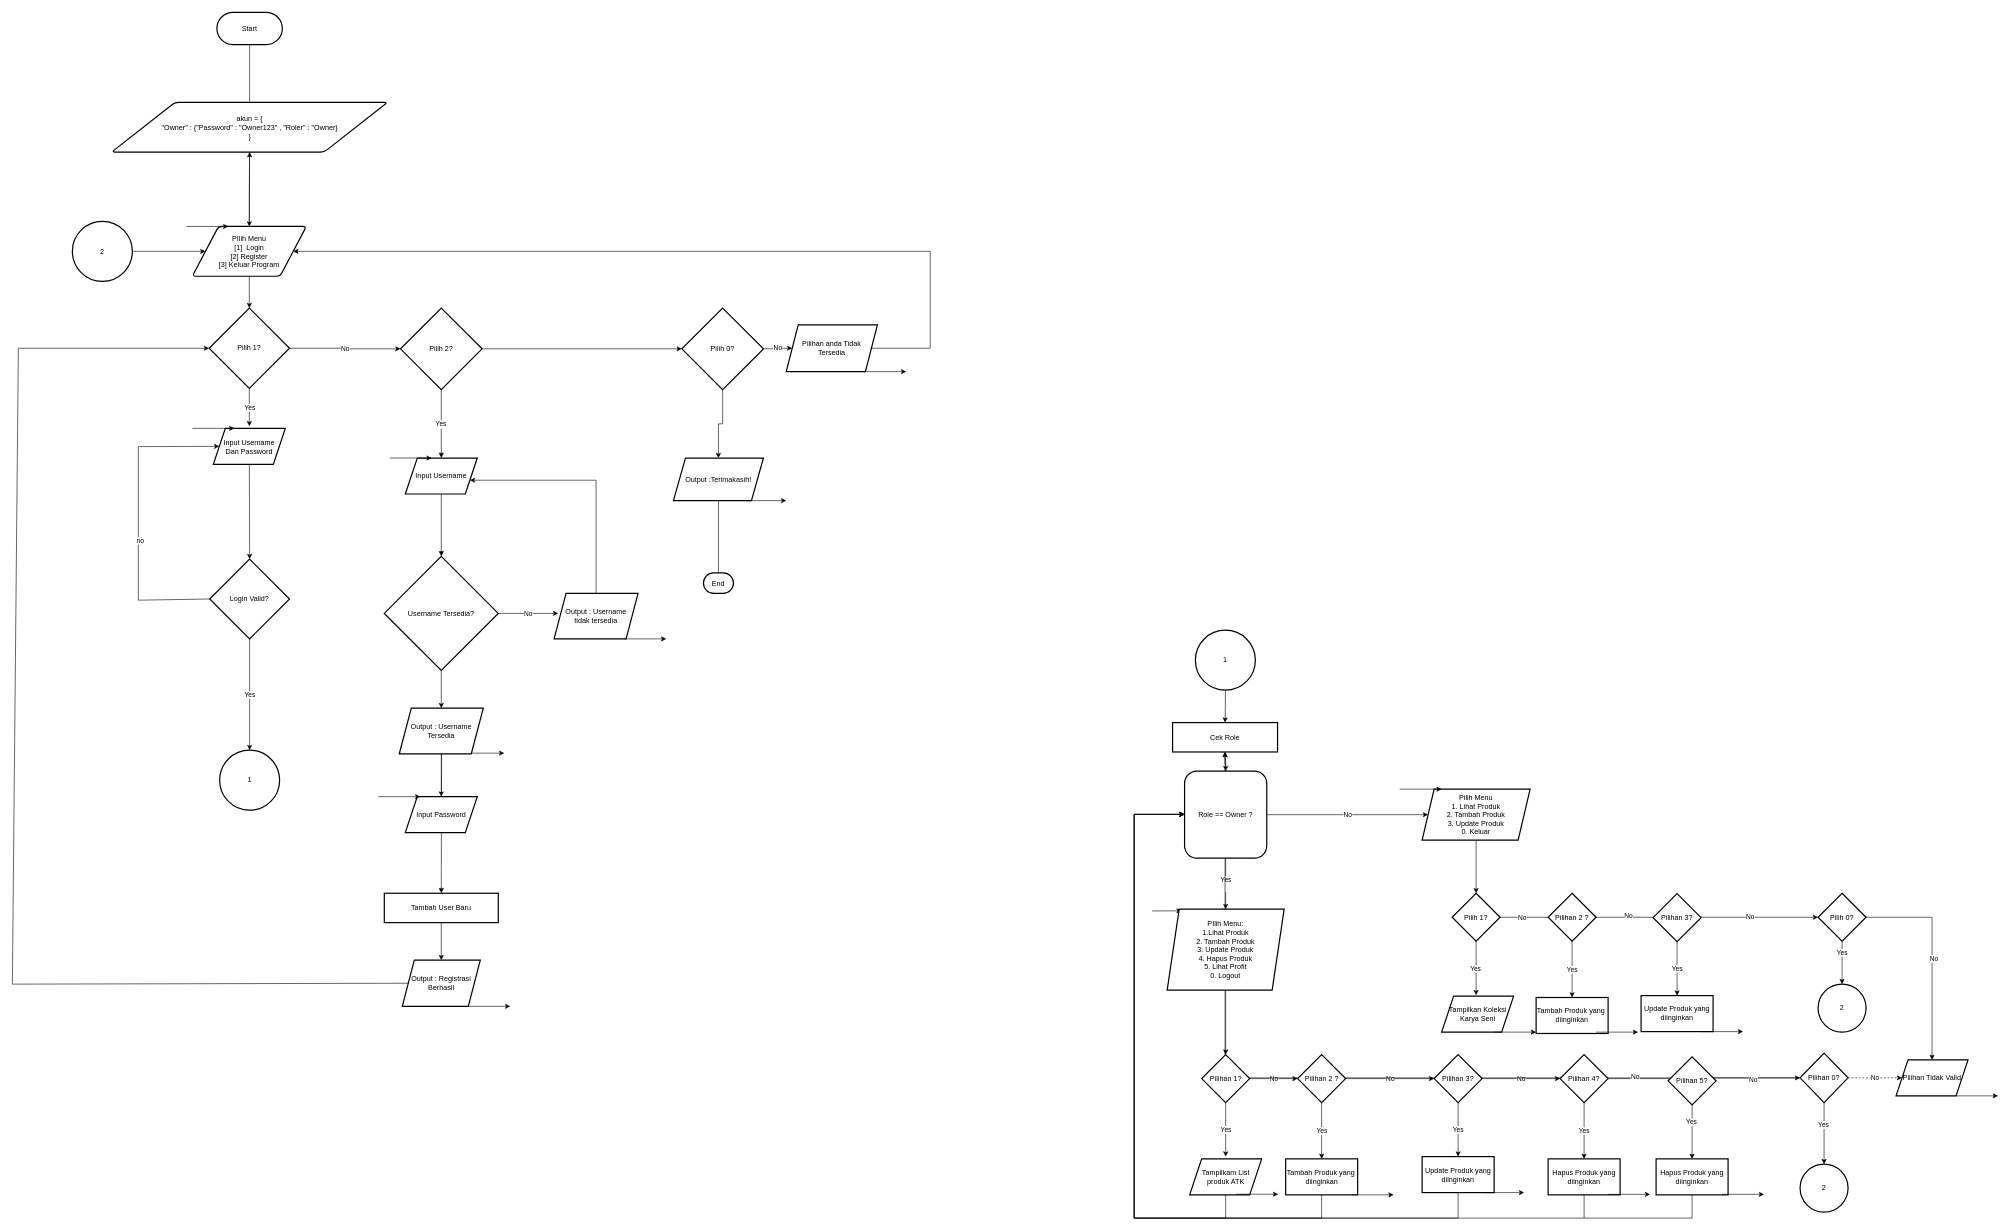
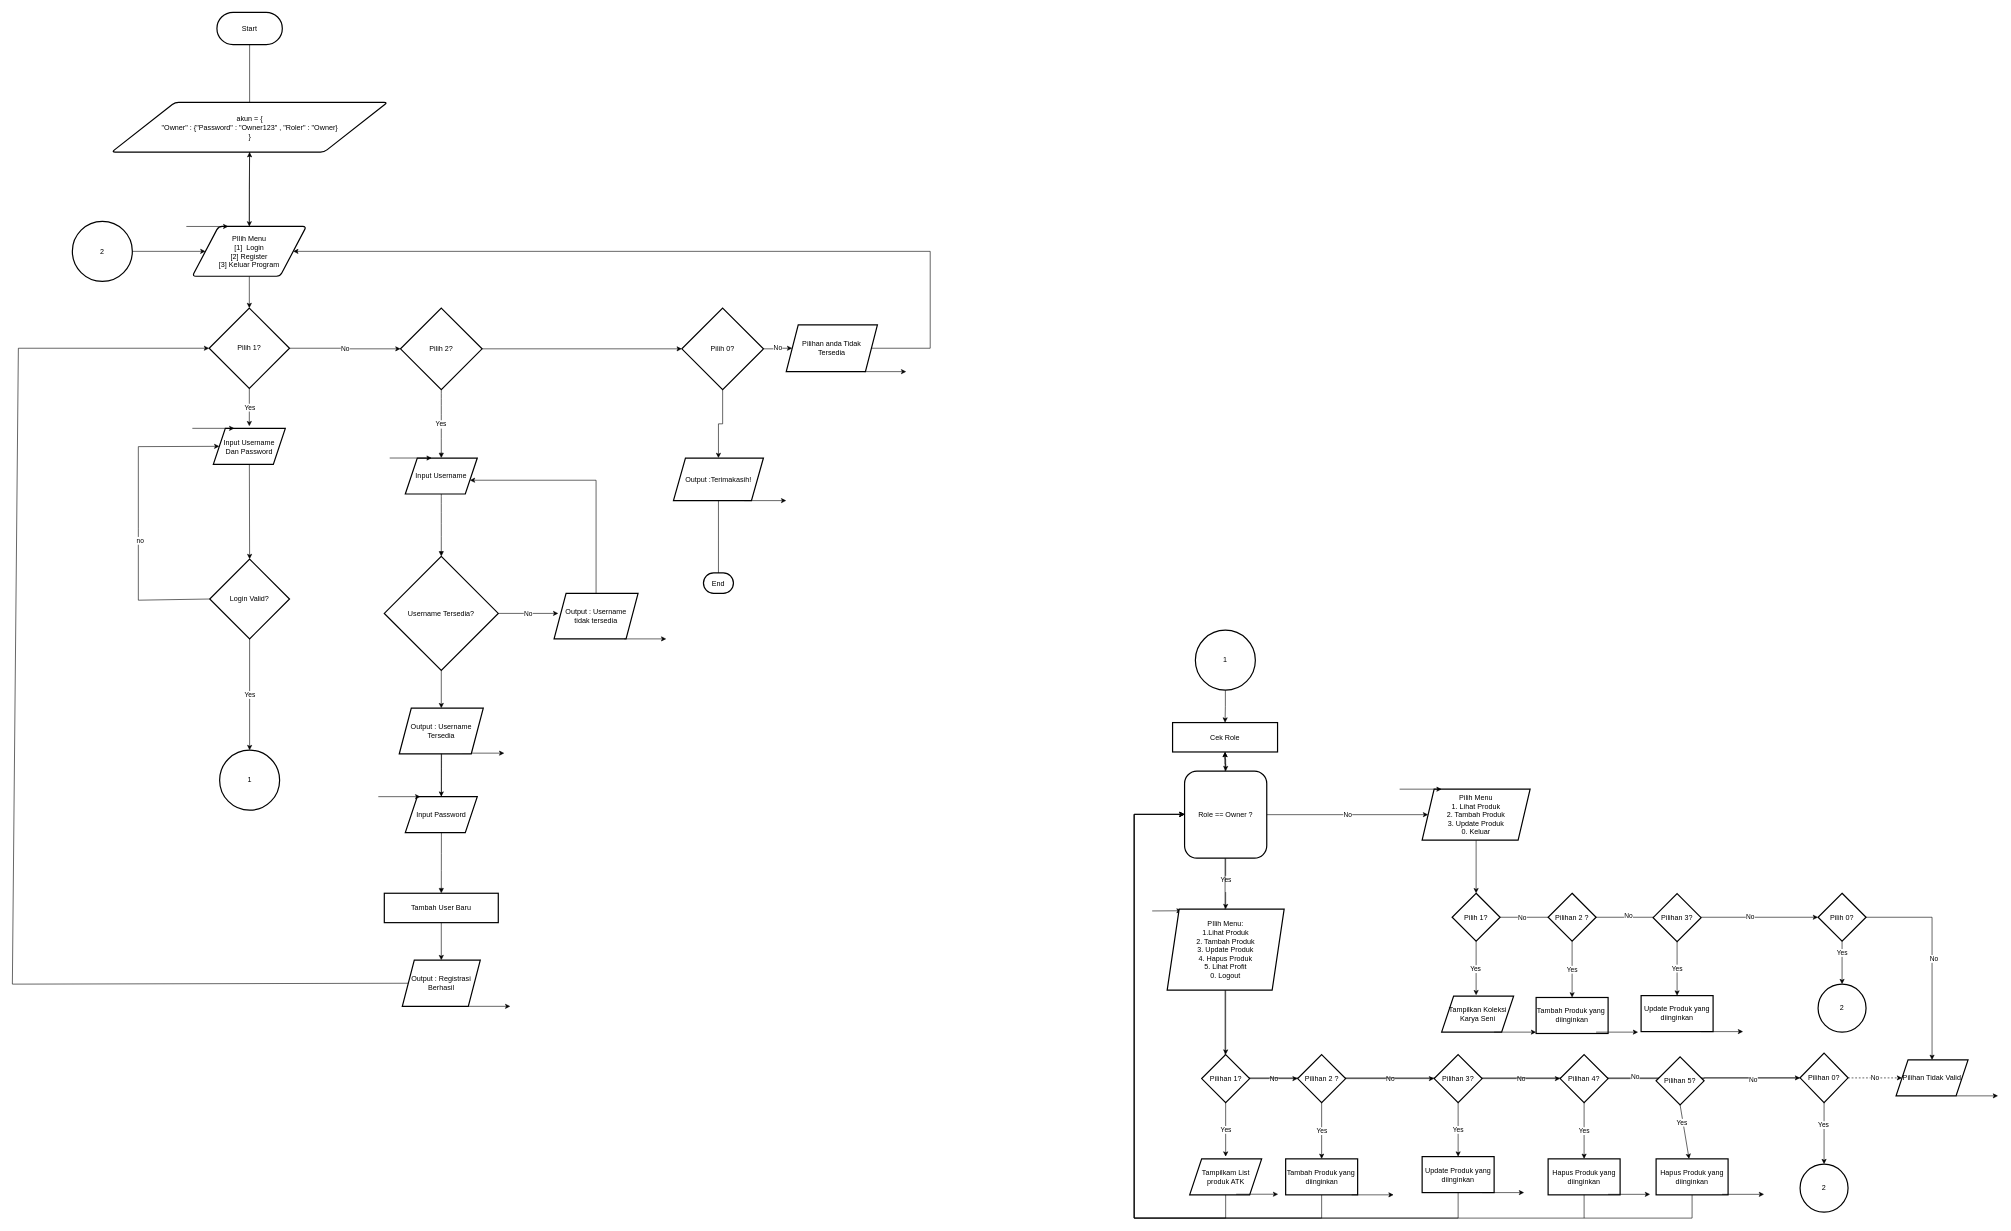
(1692, 1081) -> (1680, 1081)
